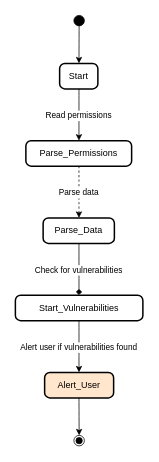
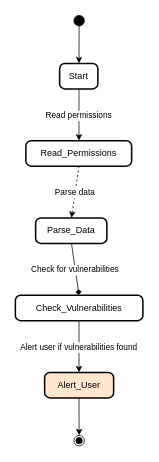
(79, 153) -> (79, 153)
(79, 231) -> (71, 231)
(79, 308) -> (79, 308)
